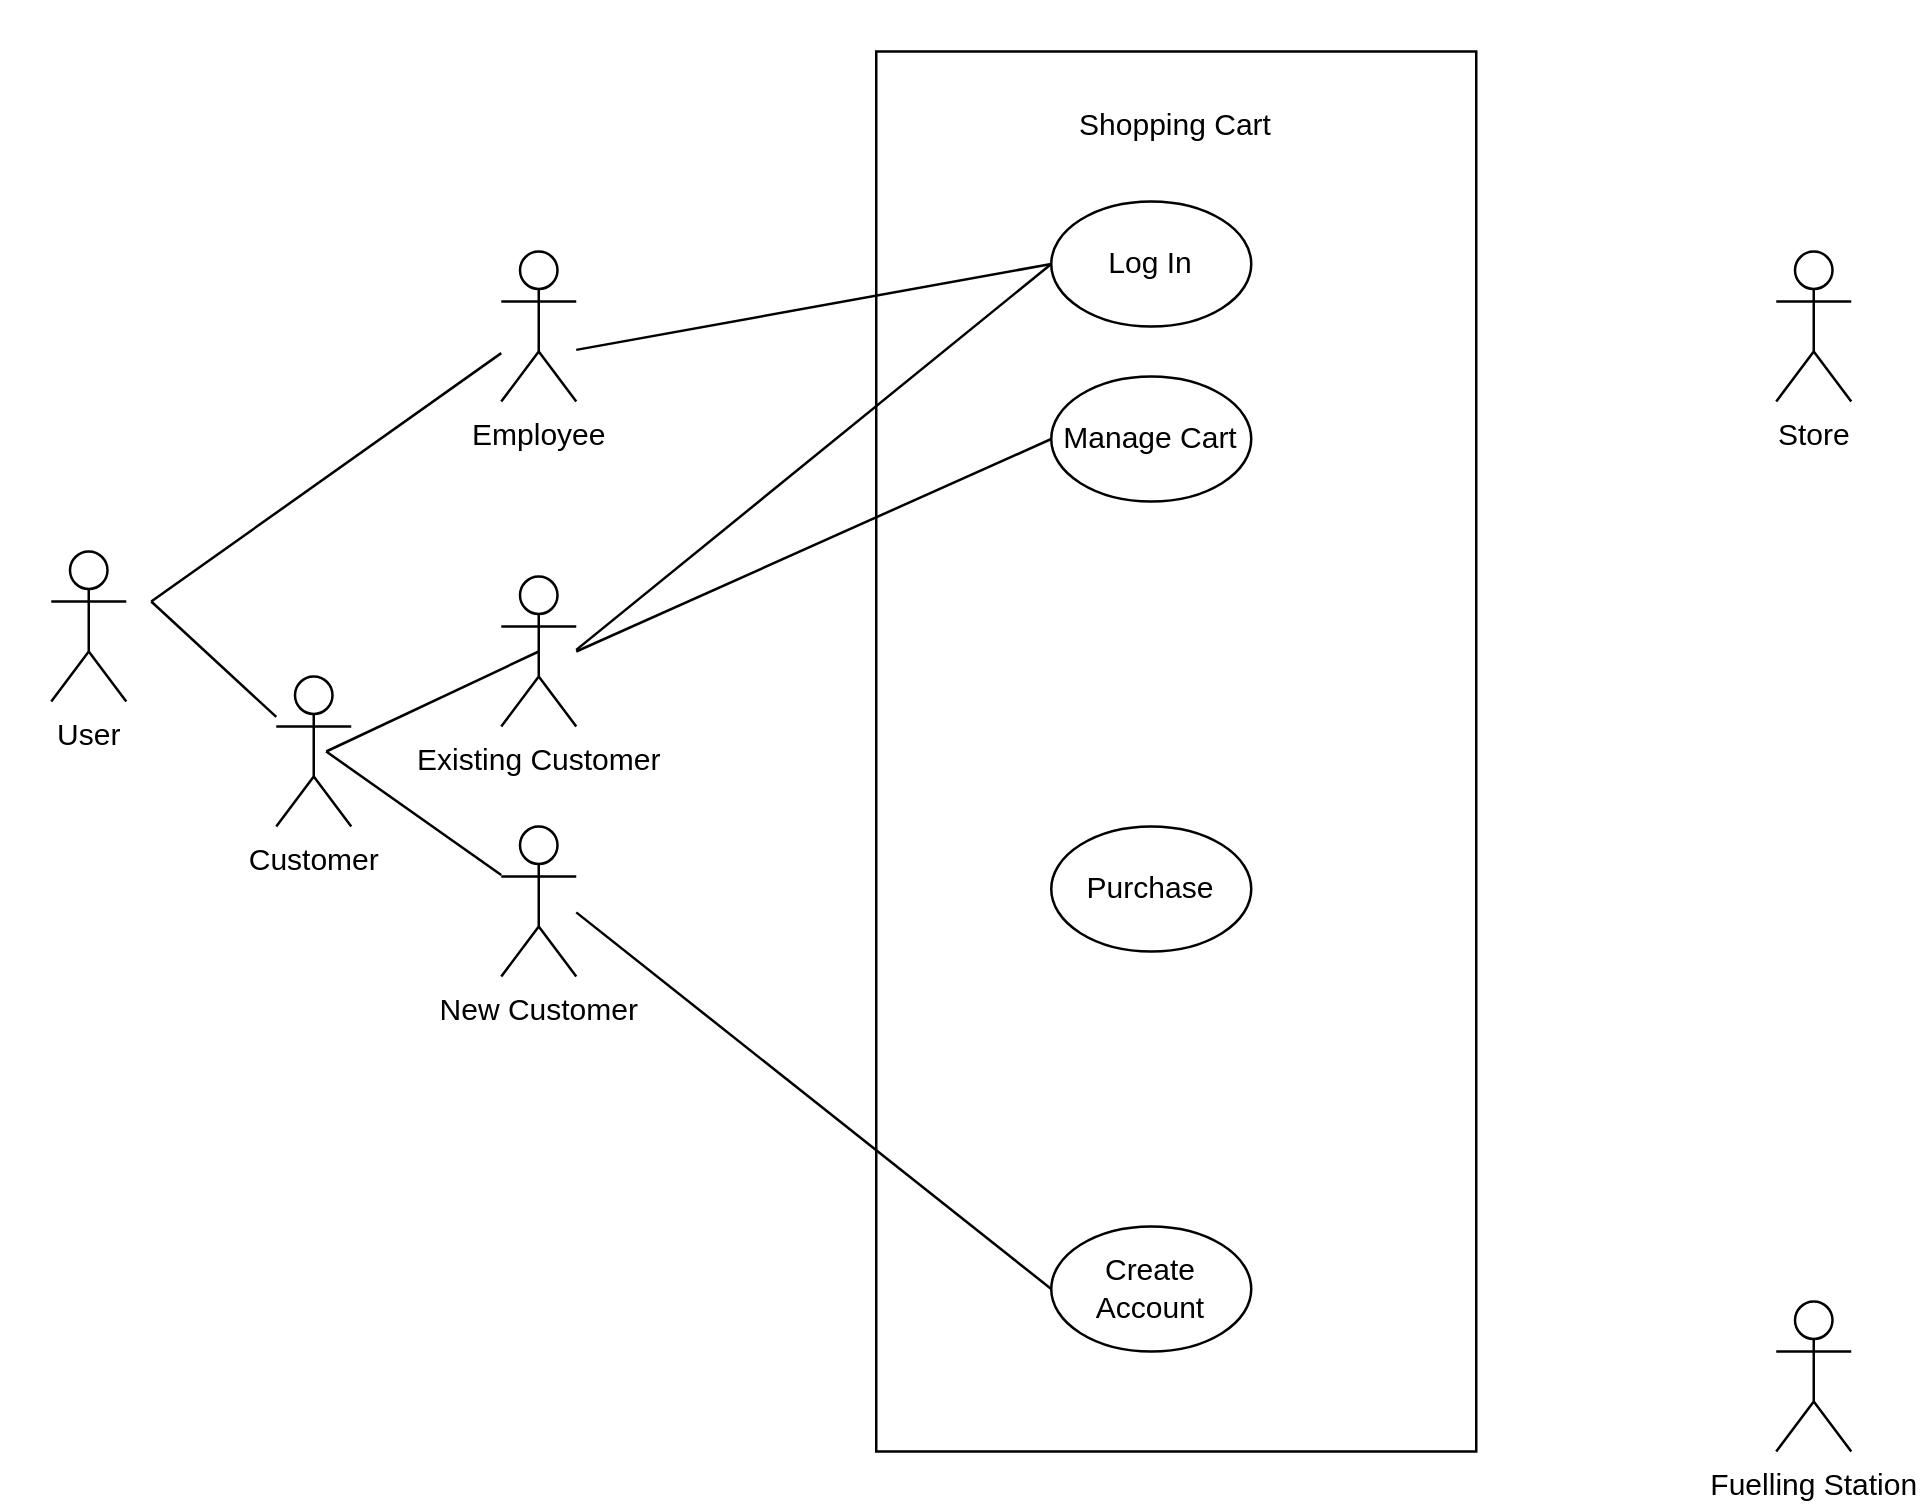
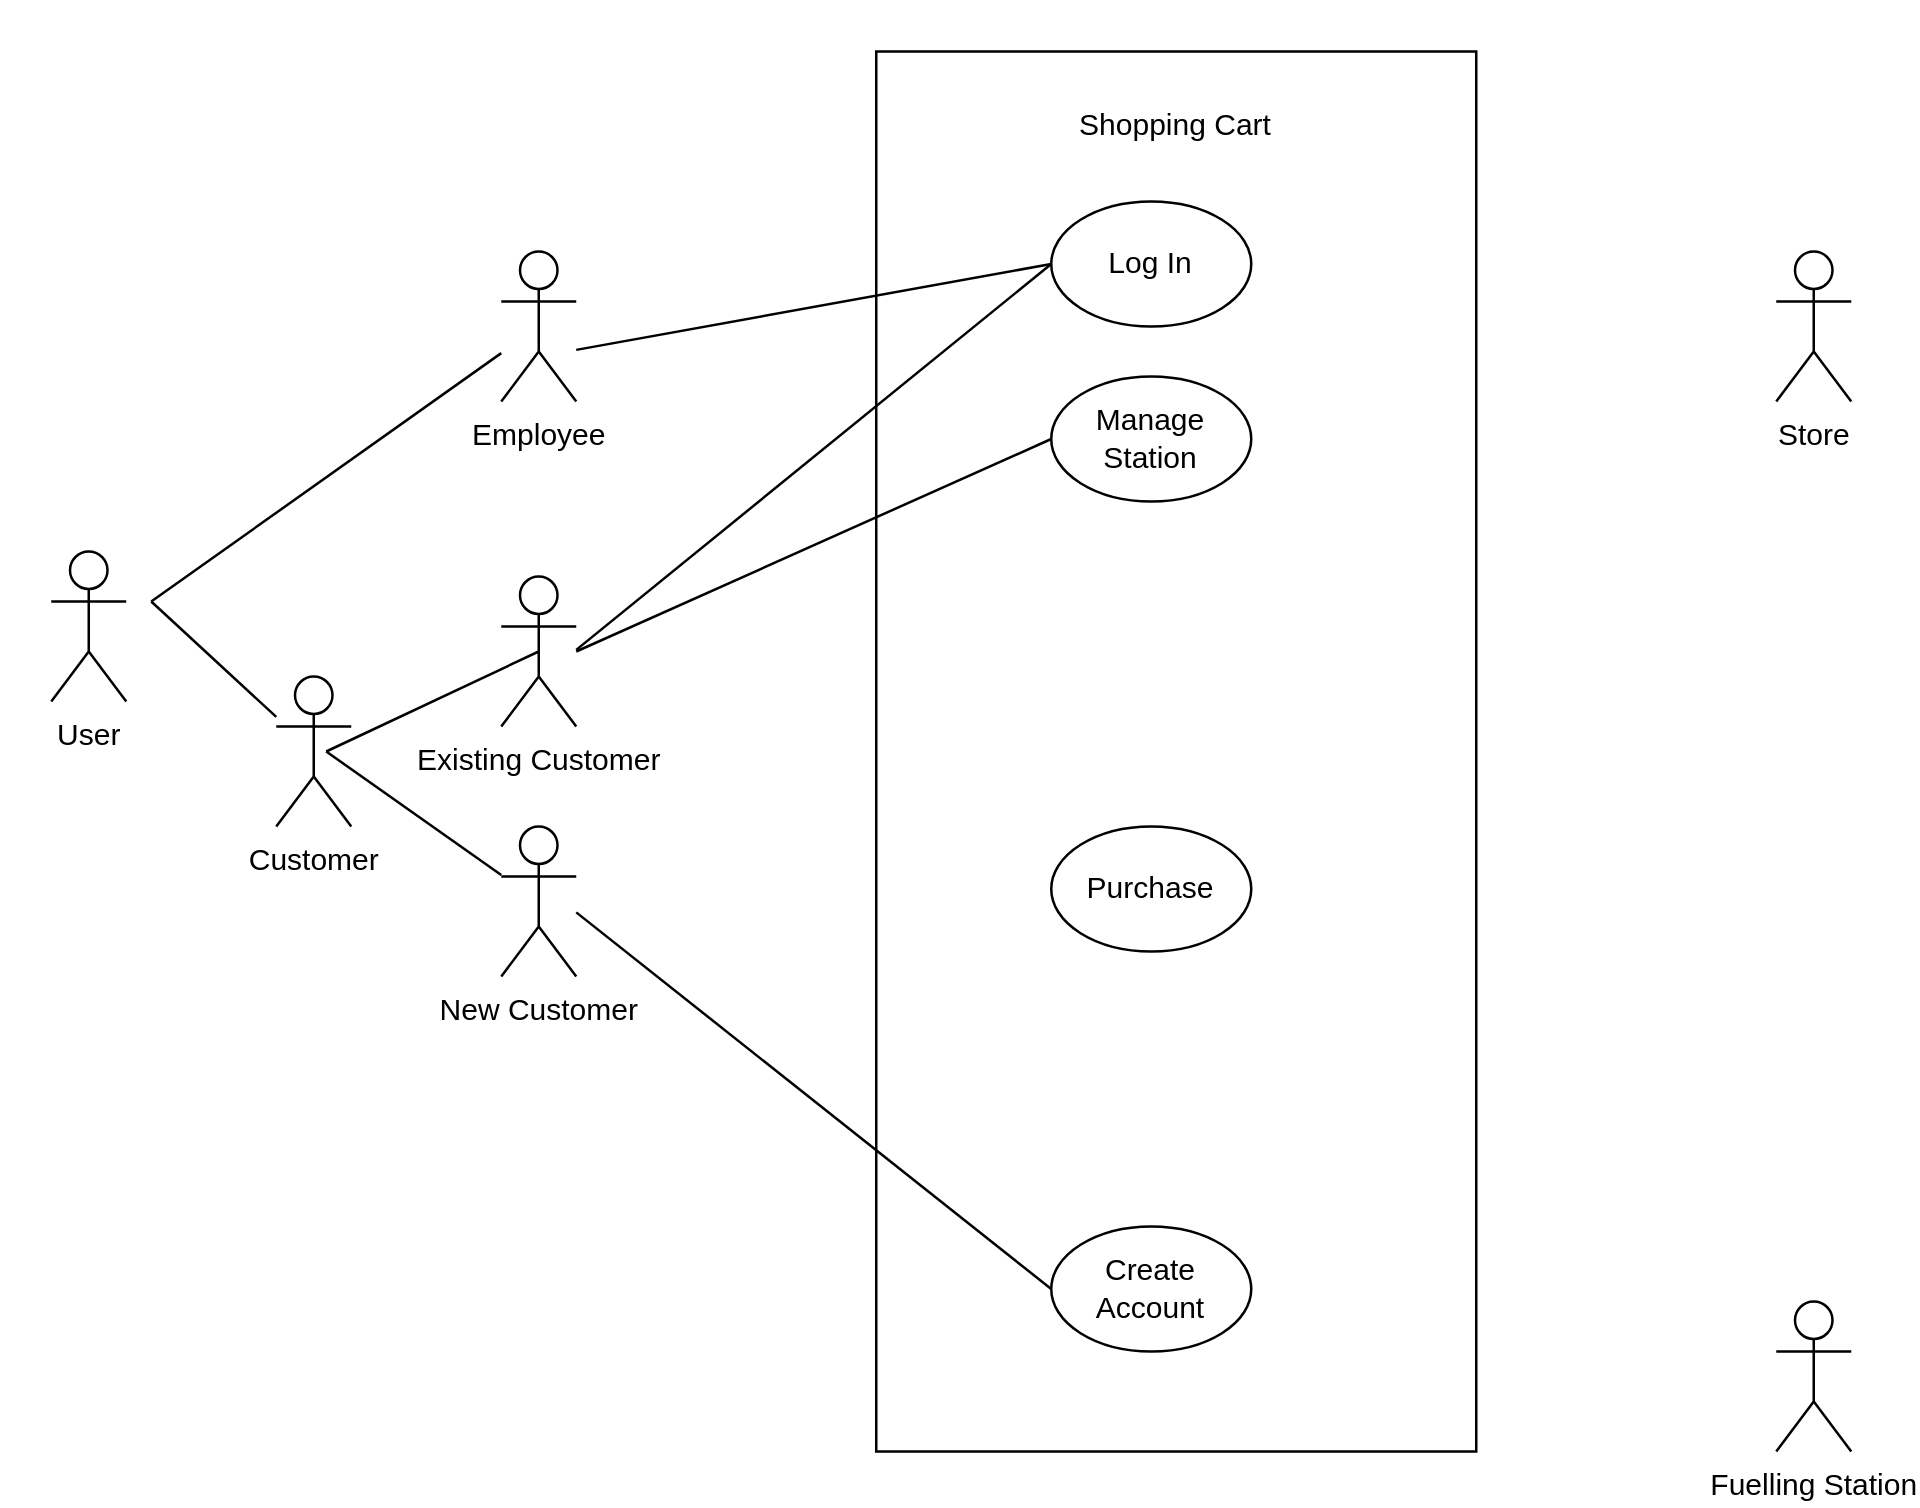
(1151, 439) -> (1151, 439)
